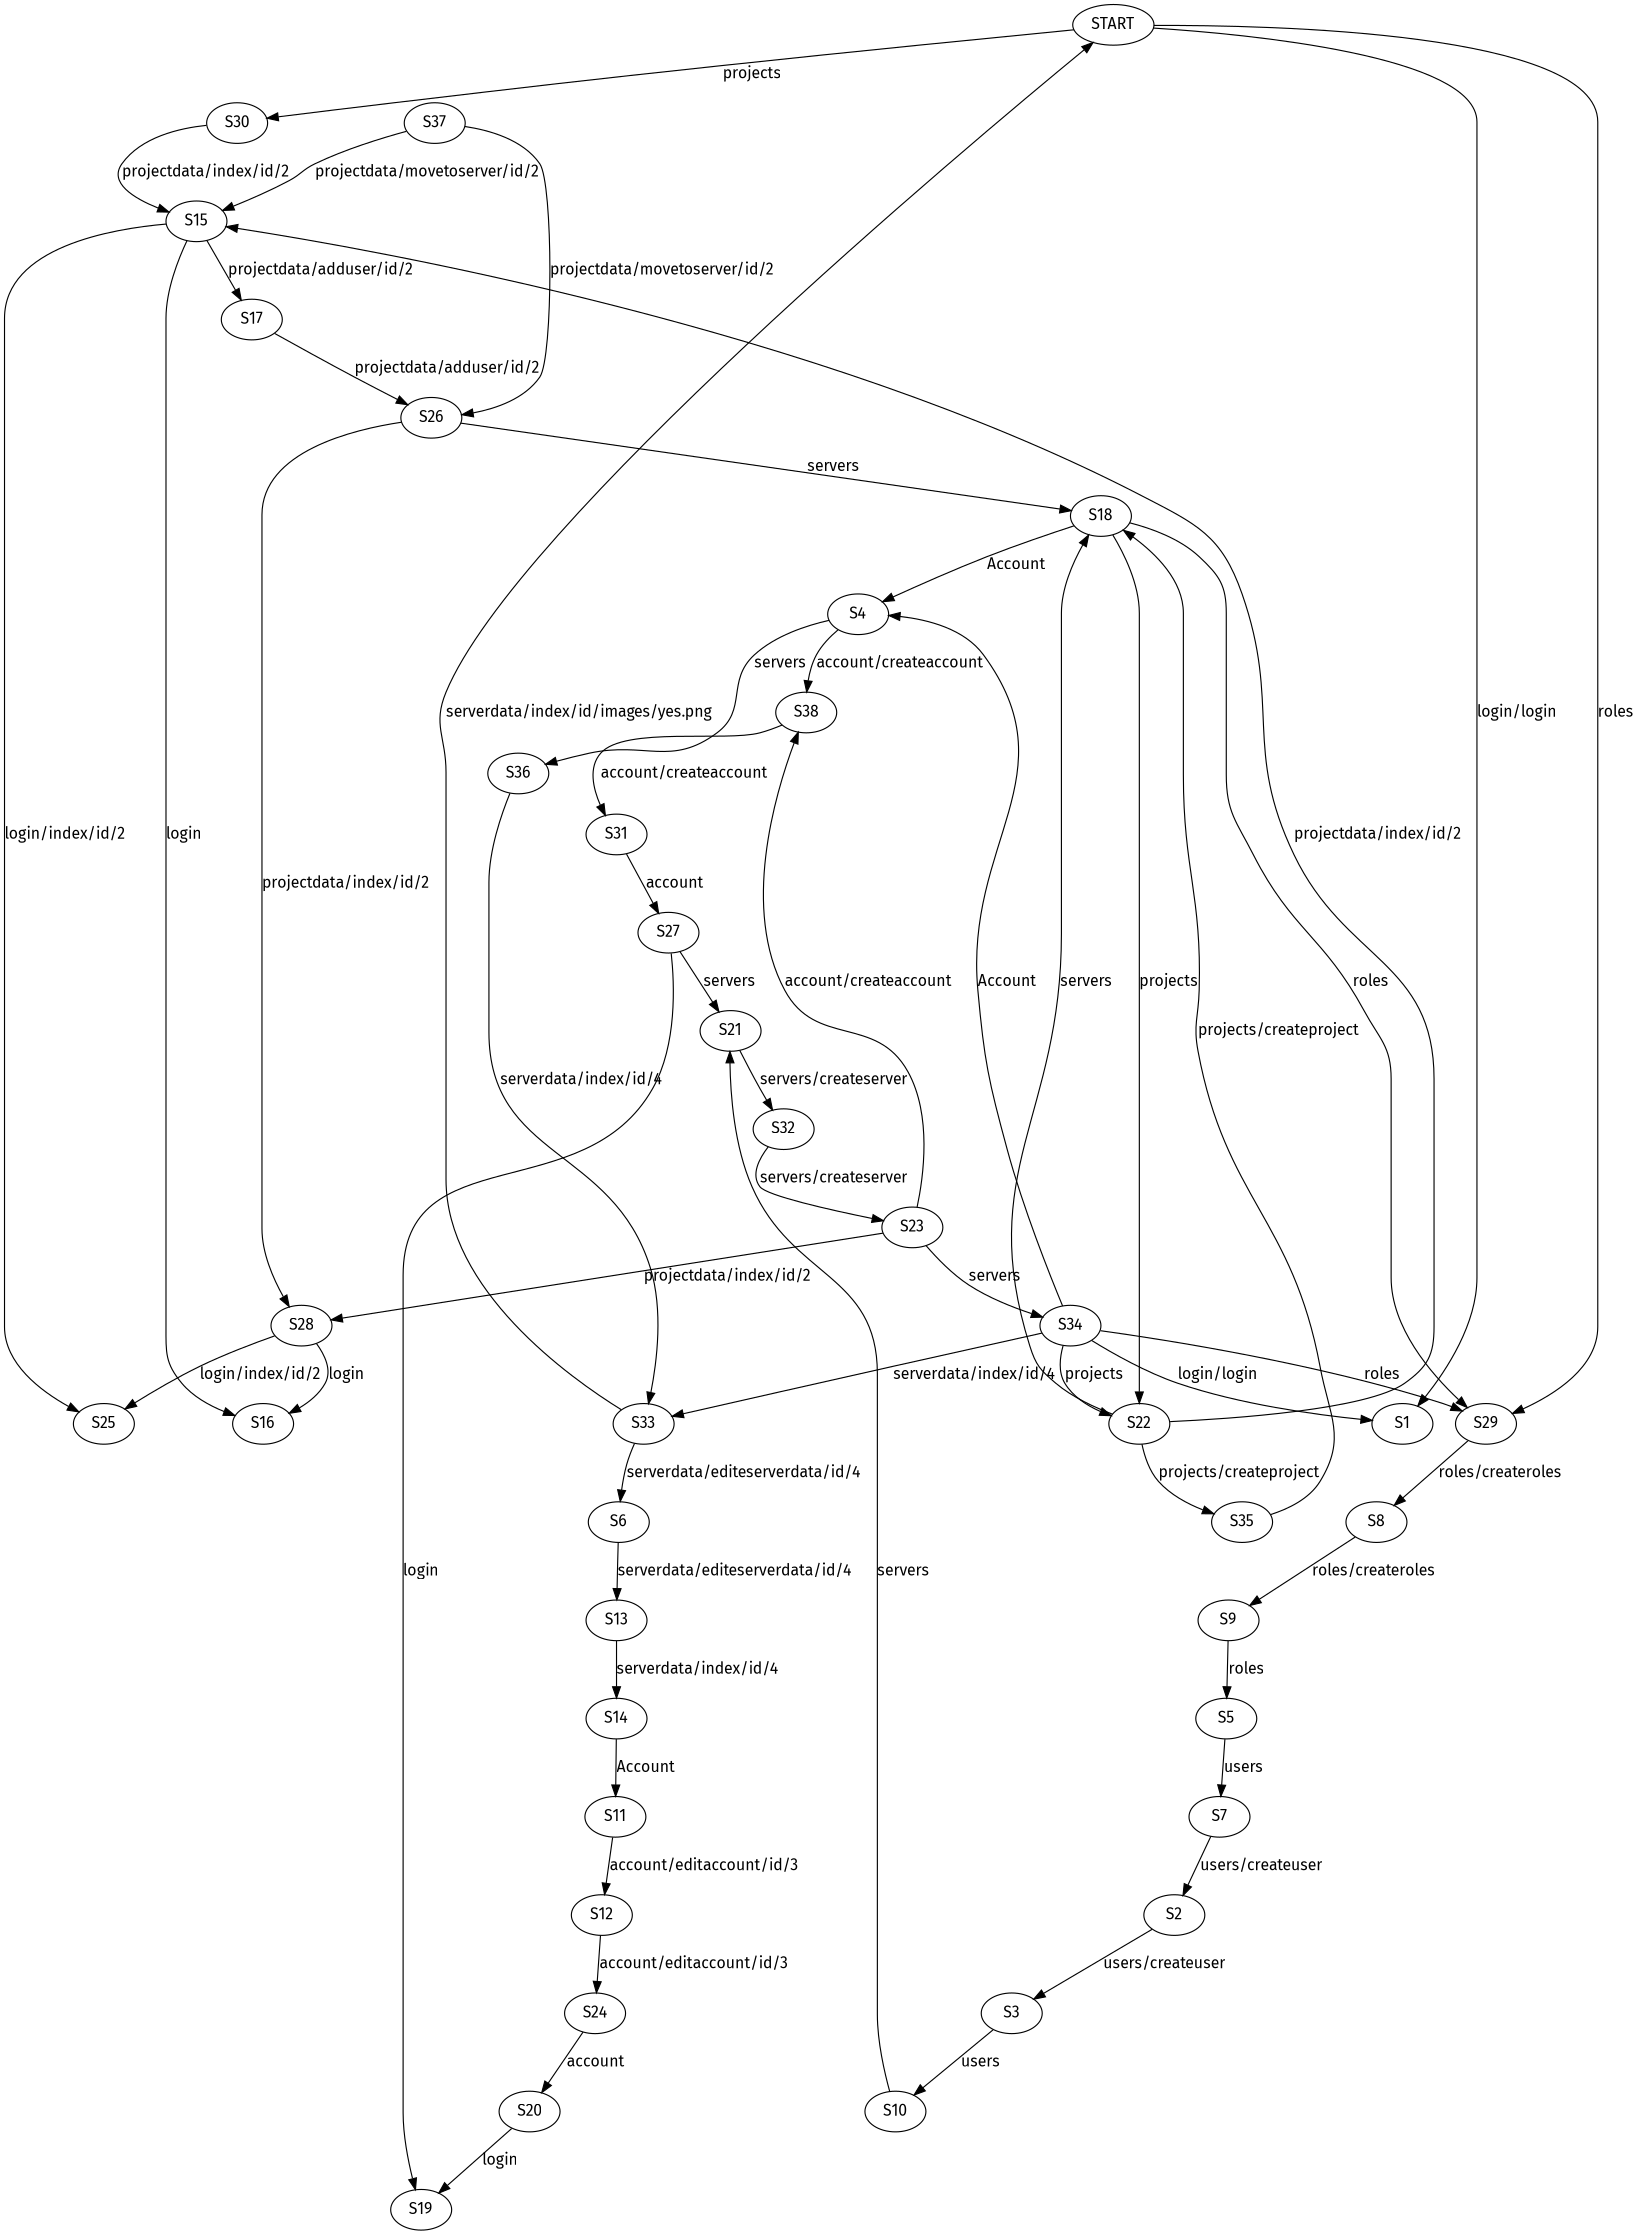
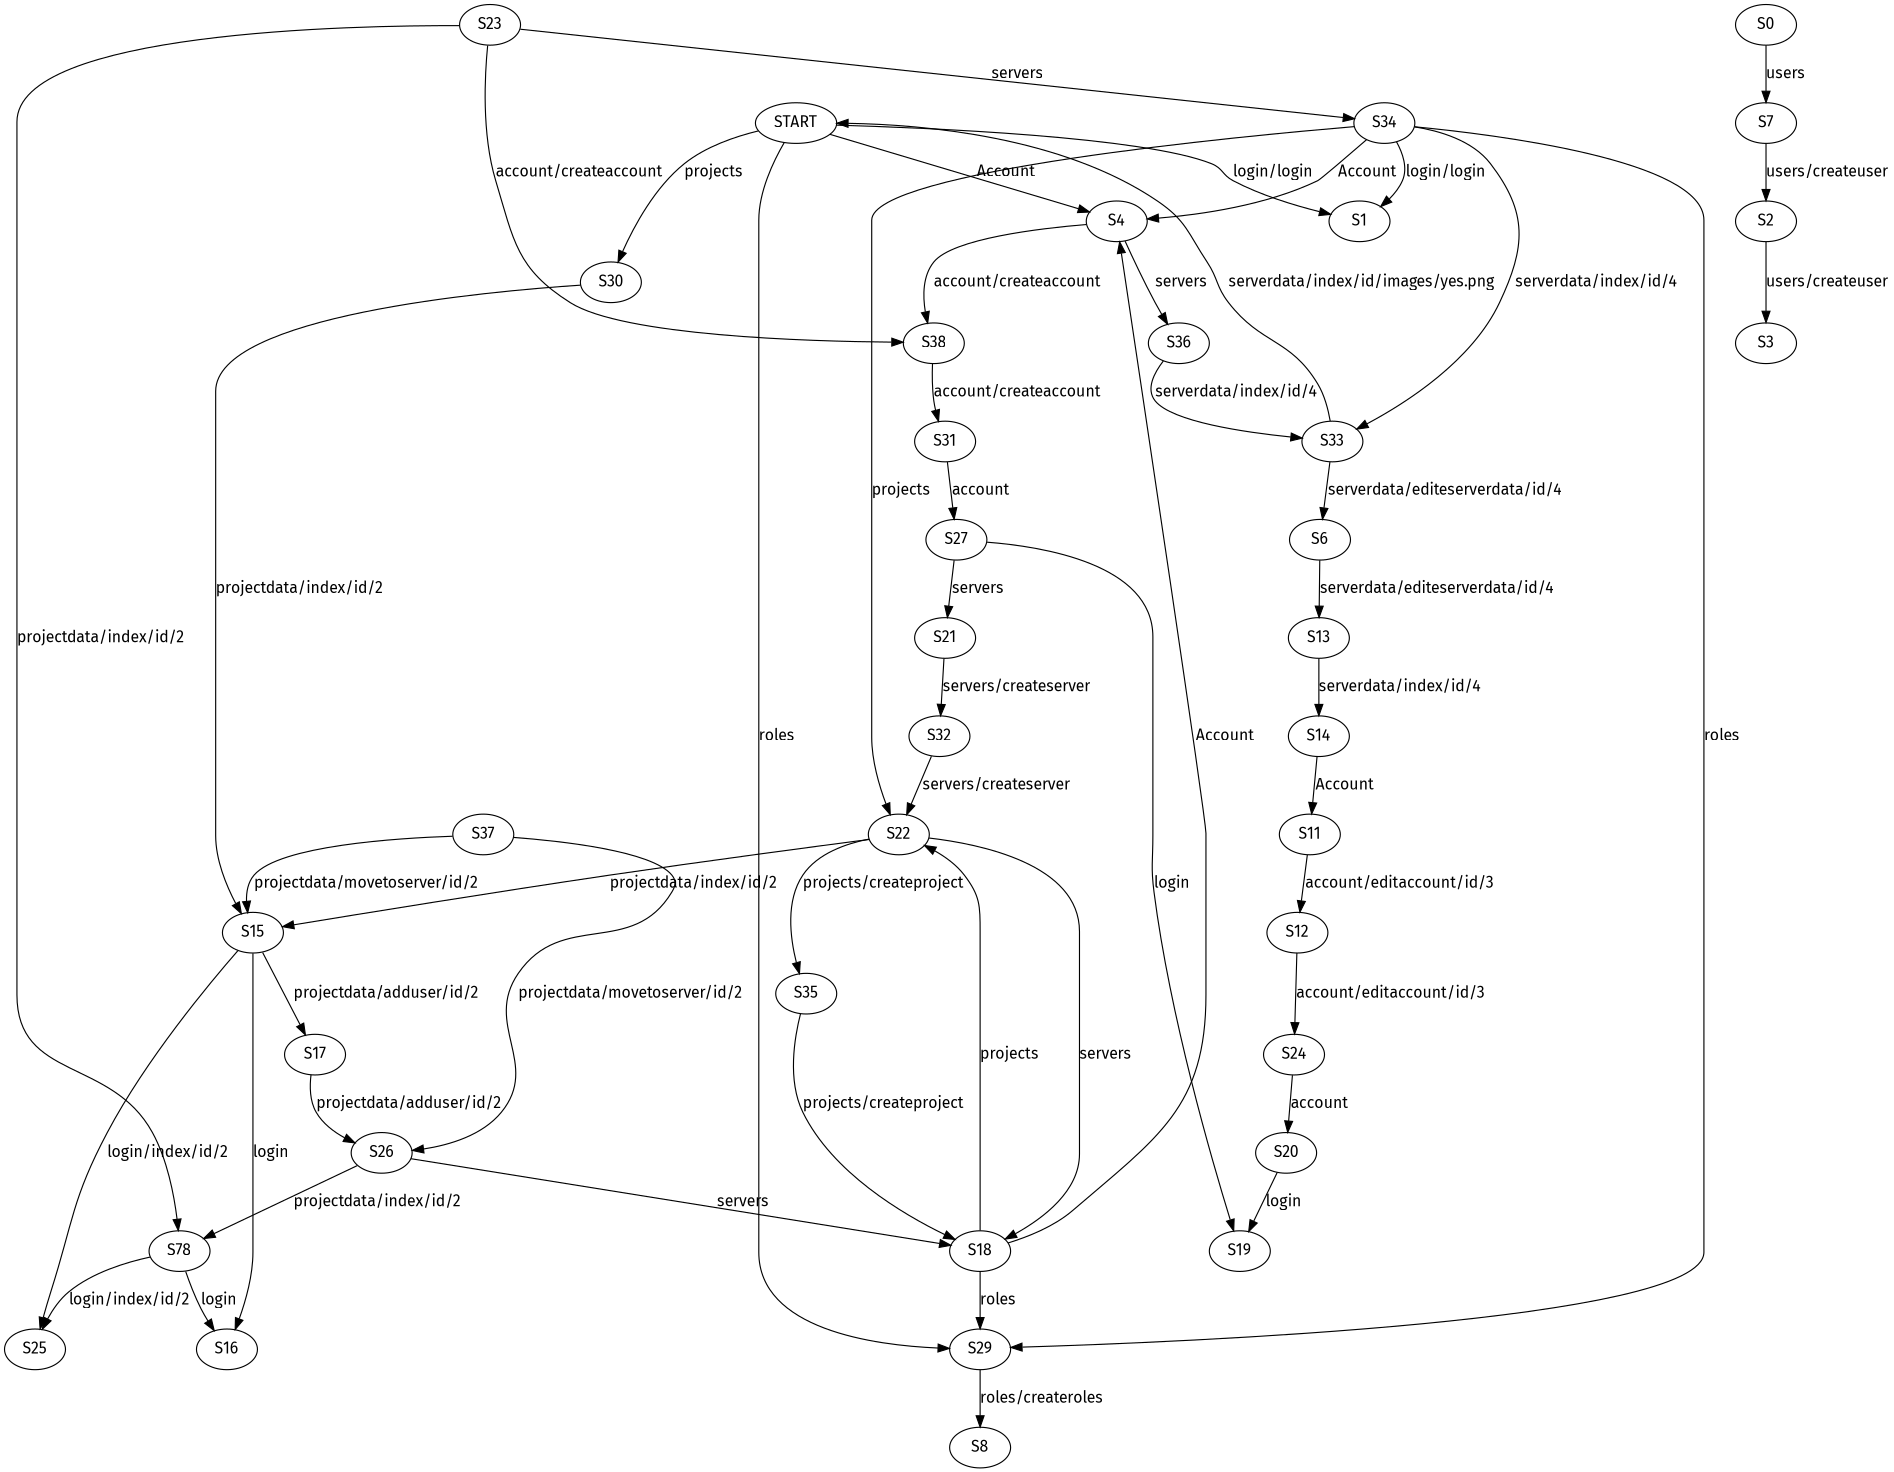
none -> (954, 172)
(794, 1200) -> (921, 780)
(301, 1326) -> (180, 1251)
(1229, 1620) -> none
(1226, 1719) -> (1766, 25)
(895, 2112) -> none
